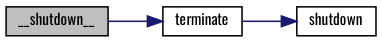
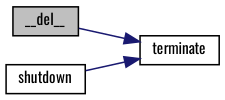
(57, 21) -> (46, 21)
(262, 21) -> (105, 66)
